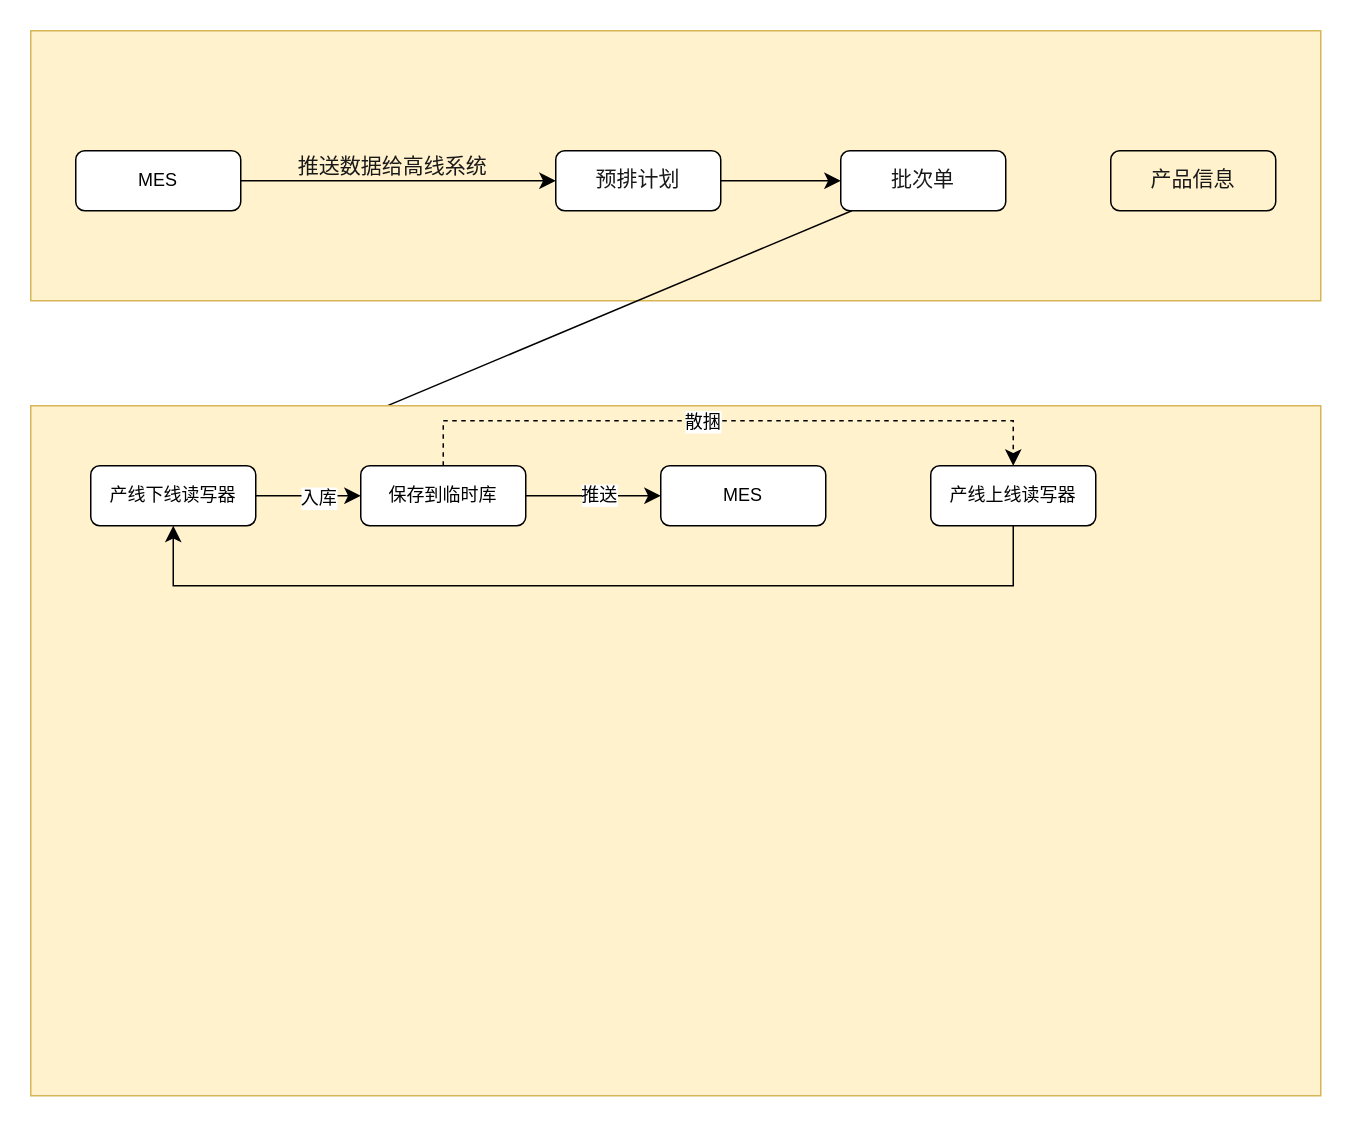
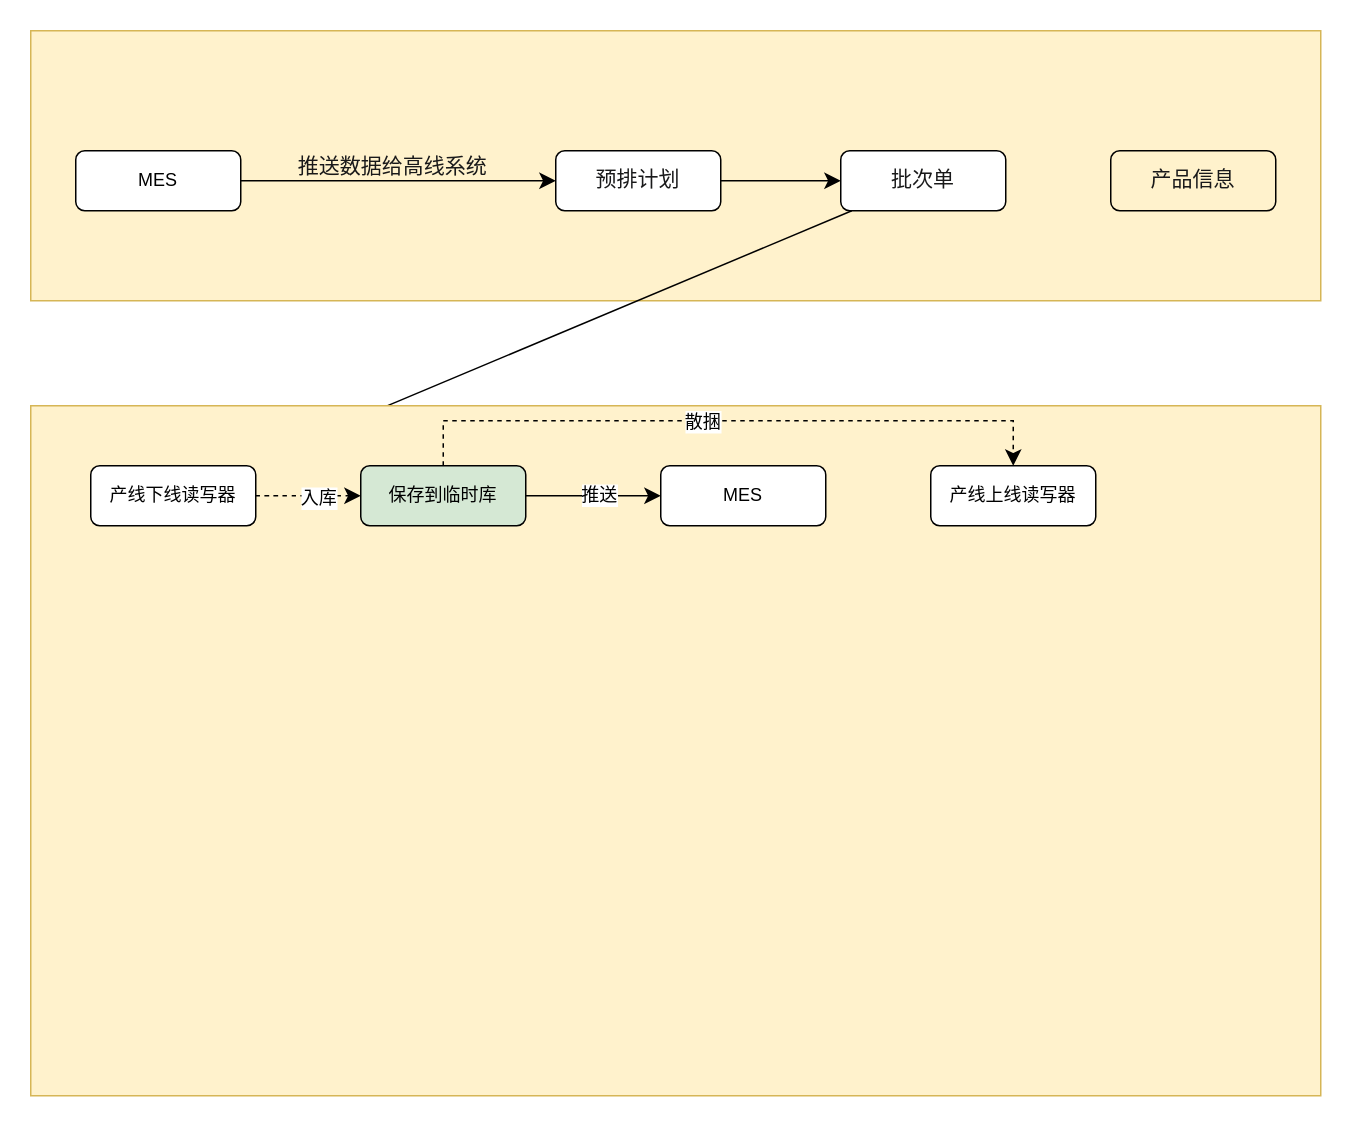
(280, 496) -> (280, 496)
(443, 496) -> (443, 496)
(599, 586) -> none
